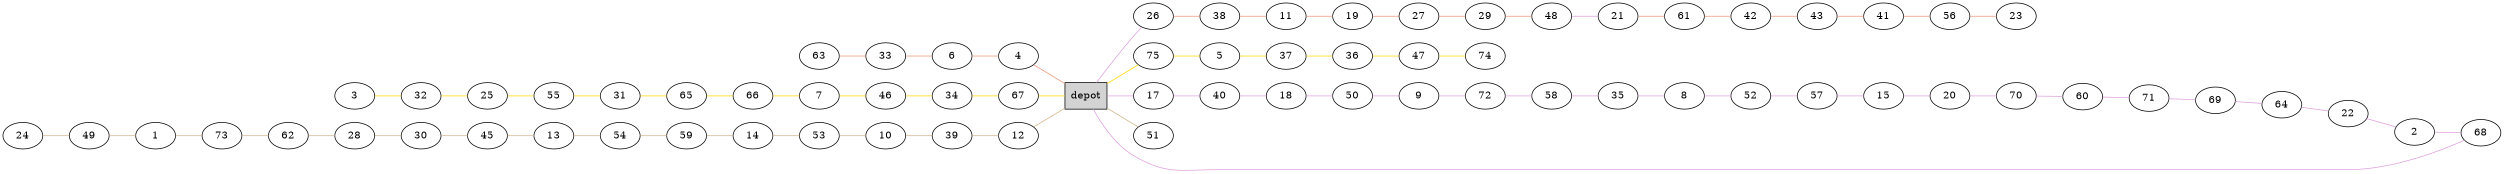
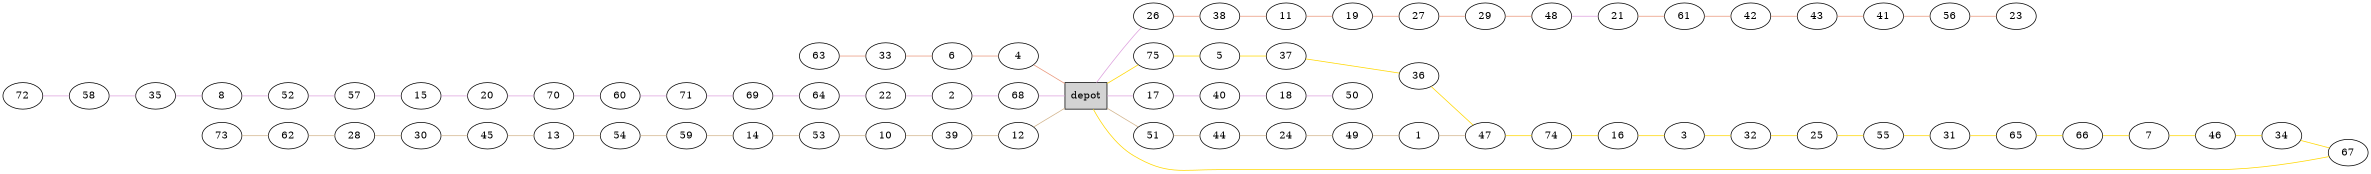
(1419, 96) -> none
(189, 136) -> (1452, 136)
none -> (1220, 136)
none -> (1618, 136)
